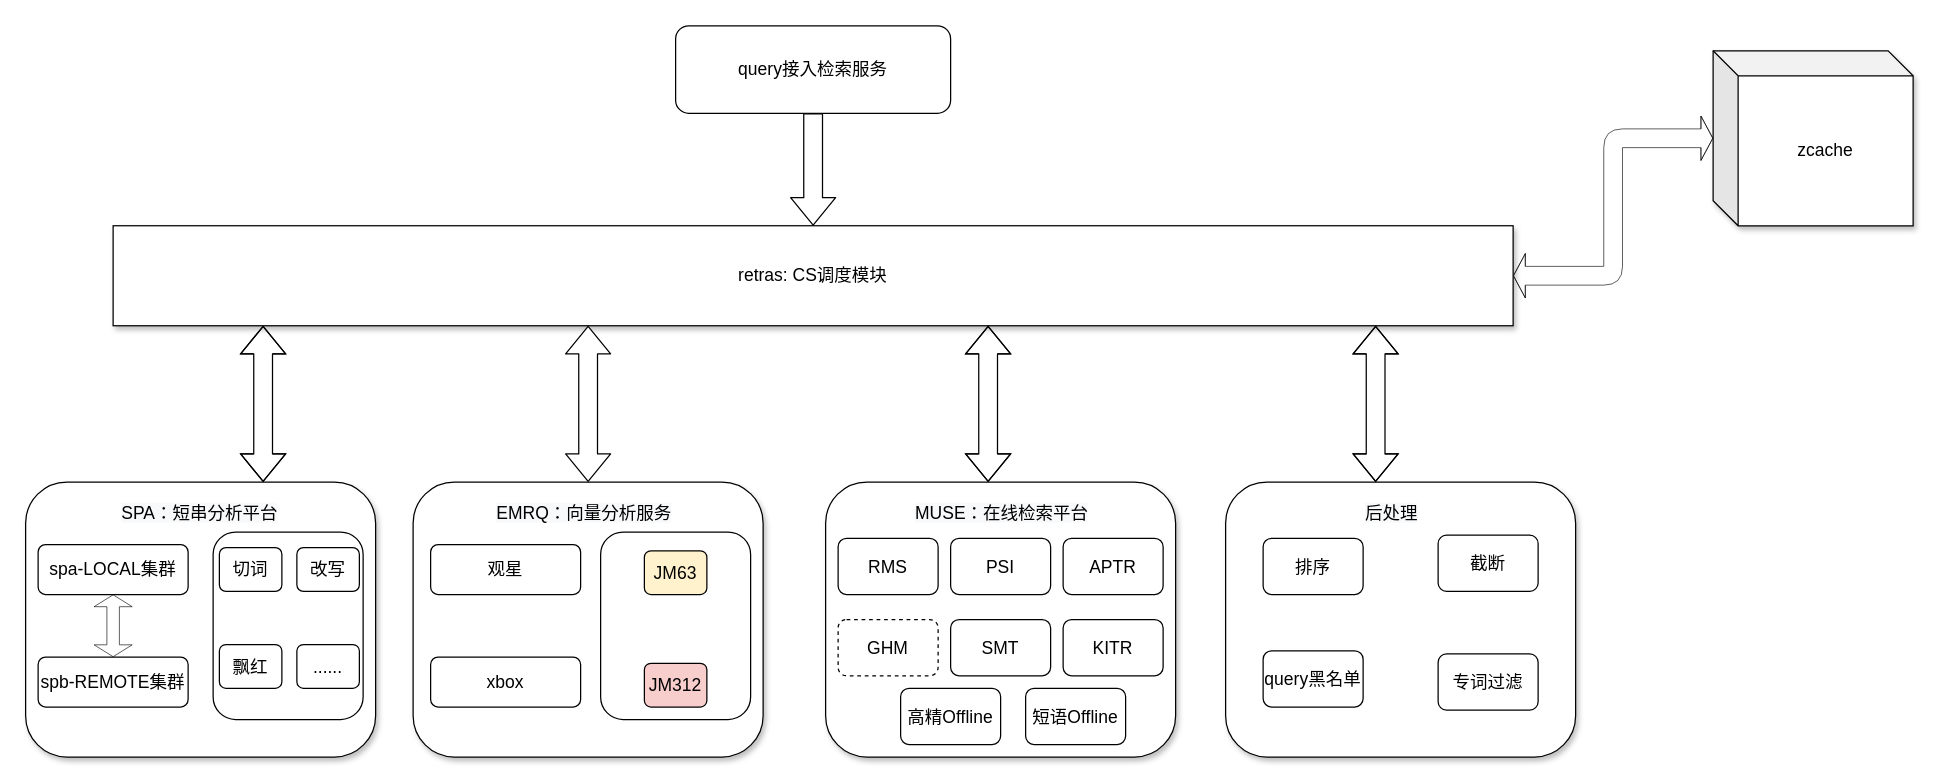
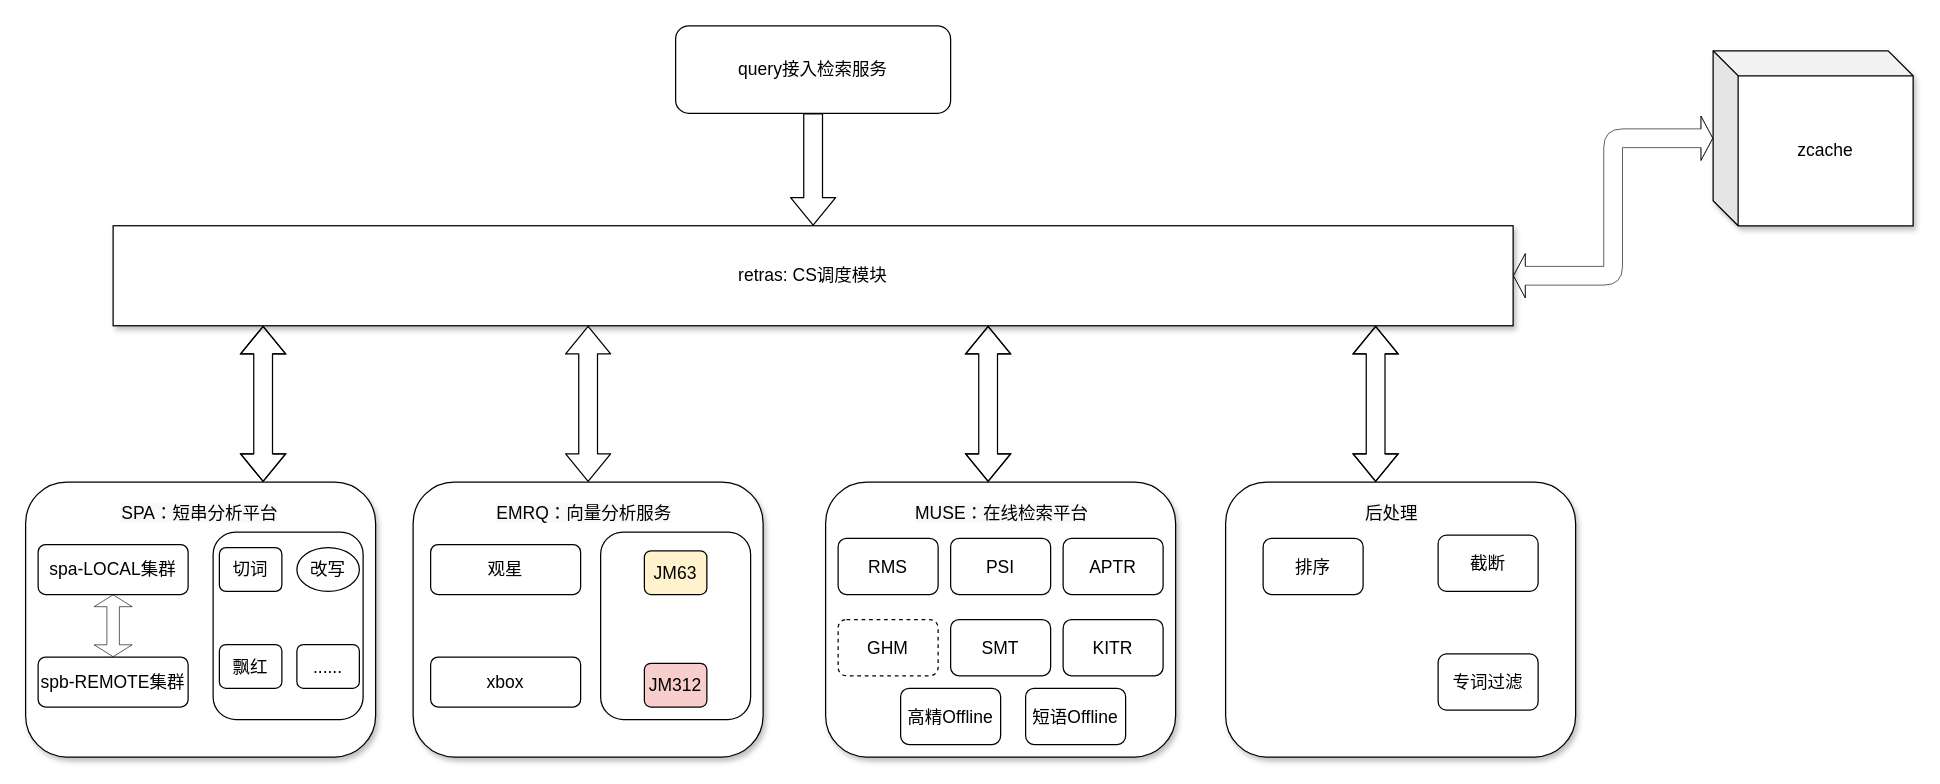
(328, 569) -> (328, 569)
(1313, 679) -> none
